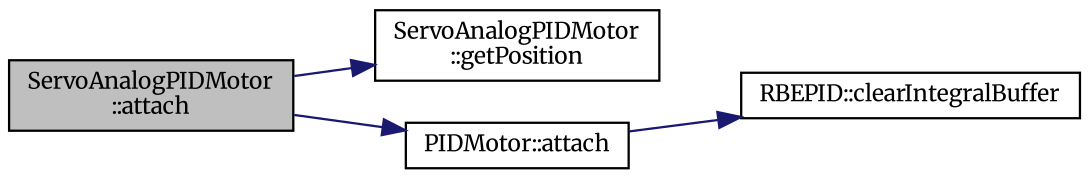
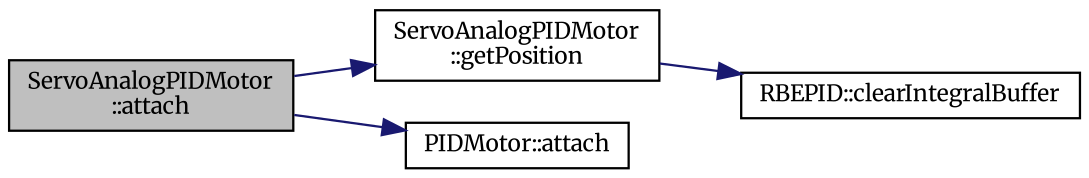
(673, 126) -> (689, 67)
